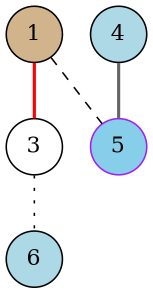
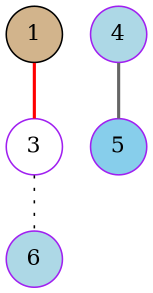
(119, 34) -> (119, 34)
(77, 91) -> none
(34, 147) -> (34, 147)
(34, 259) -> (34, 259)
